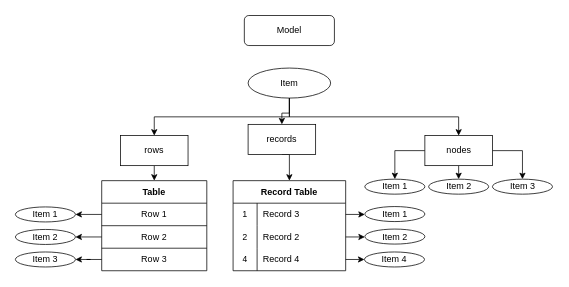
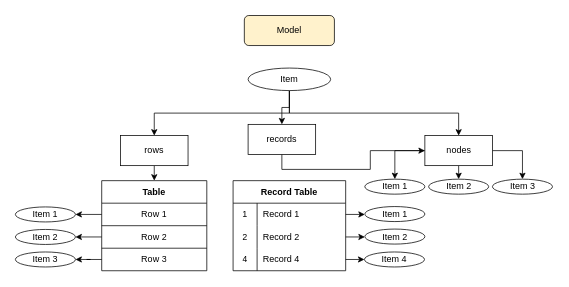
(289, 30) -> (289, 30)
(289, 83) -> (289, 79)
(289, 163) -> (338, 169)
(282, 214) -> (282, 214)
